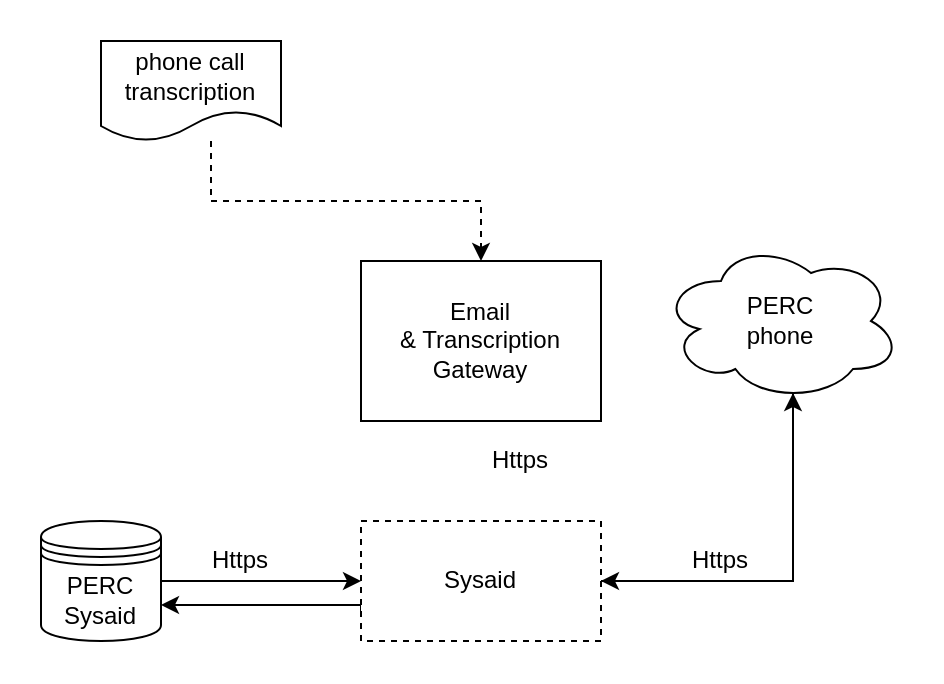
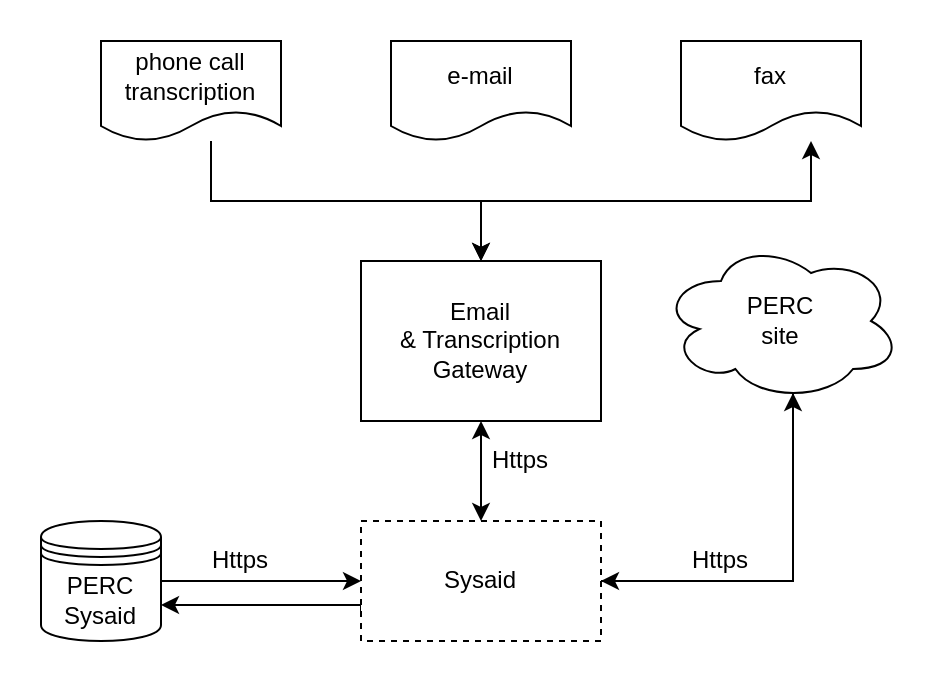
none -> (481, 91)
none -> (771, 91)
(316, 201) -> (316, 201)
none -> (672, 201)
(781, 321) -> (781, 321)
none -> (481, 471)
